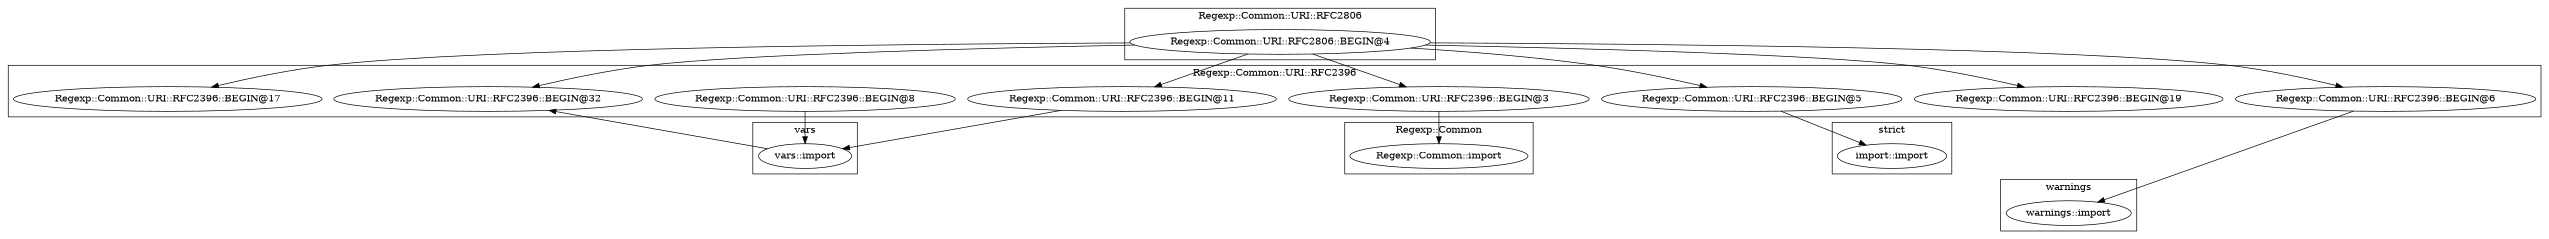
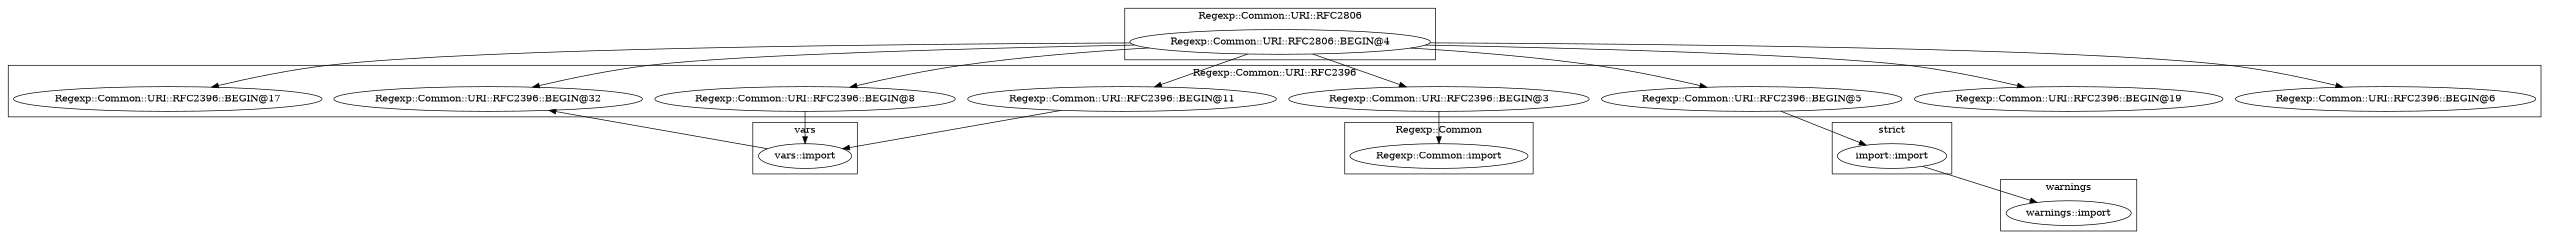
none -> (1002, 60)
(2229, 155) -> (1976, 183)
